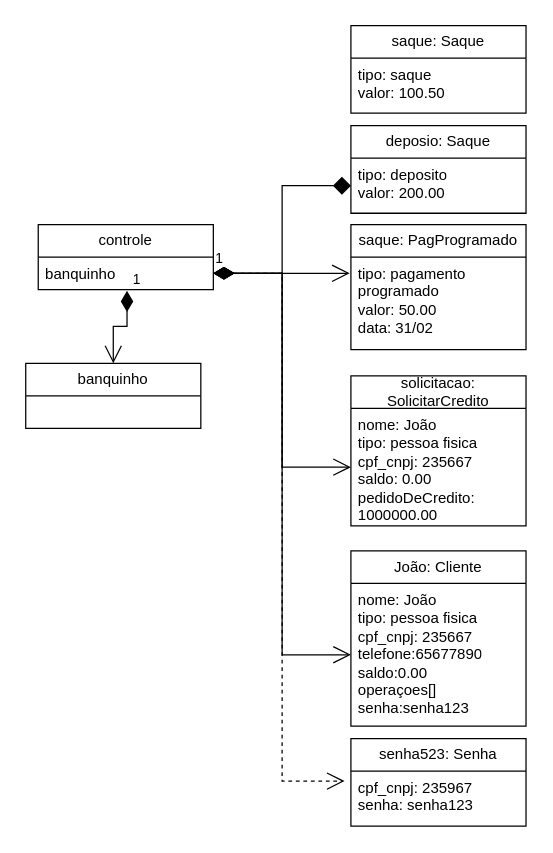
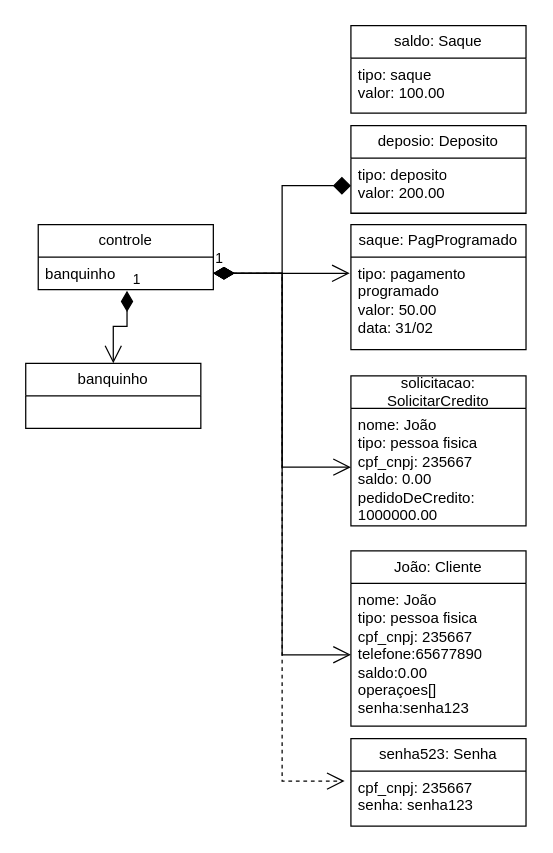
(438, 42) -> (438, 42)
(405, 85) -> (405, 85)
(438, 142) -> (438, 142)
(421, 797) -> (421, 797)
